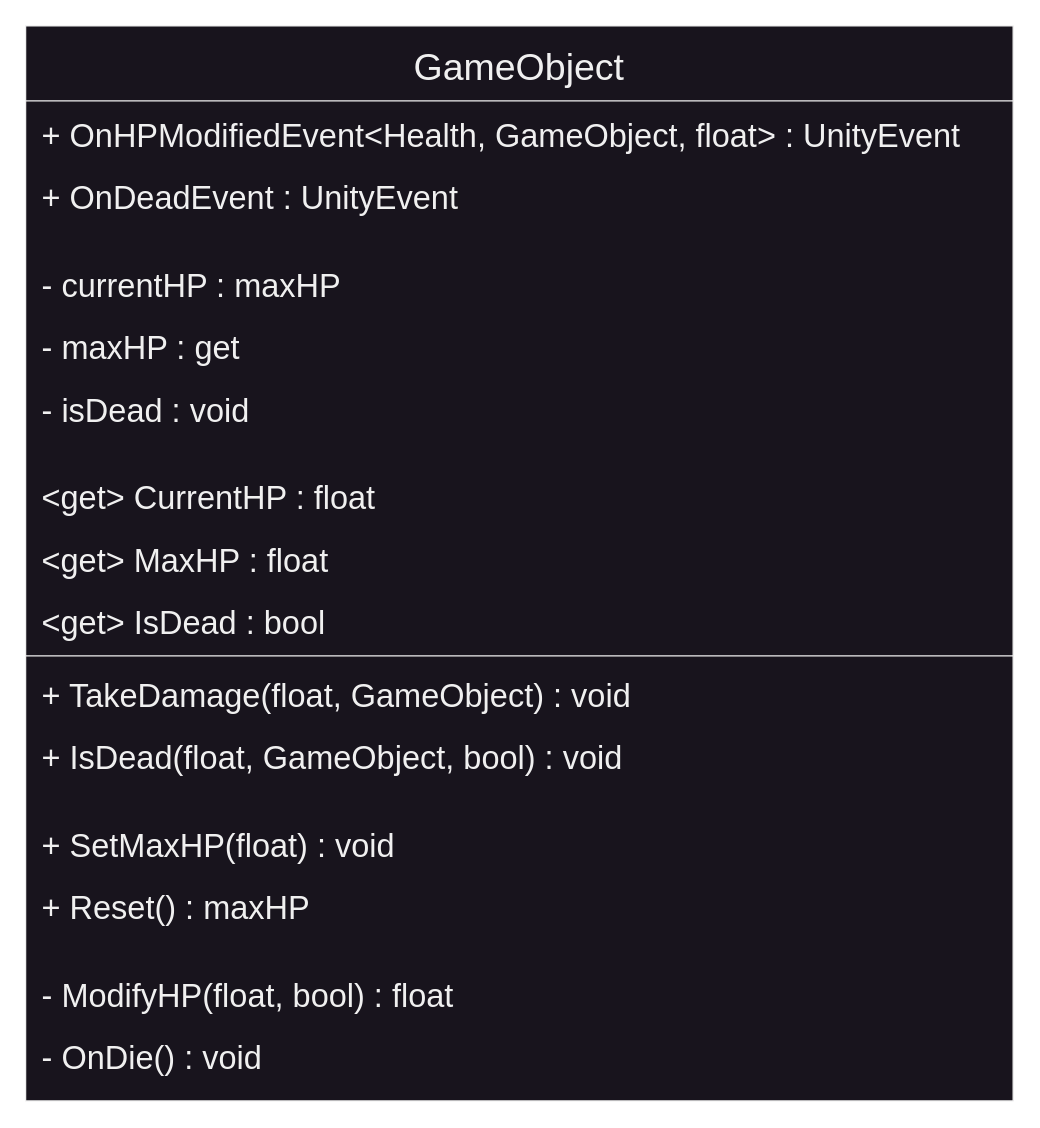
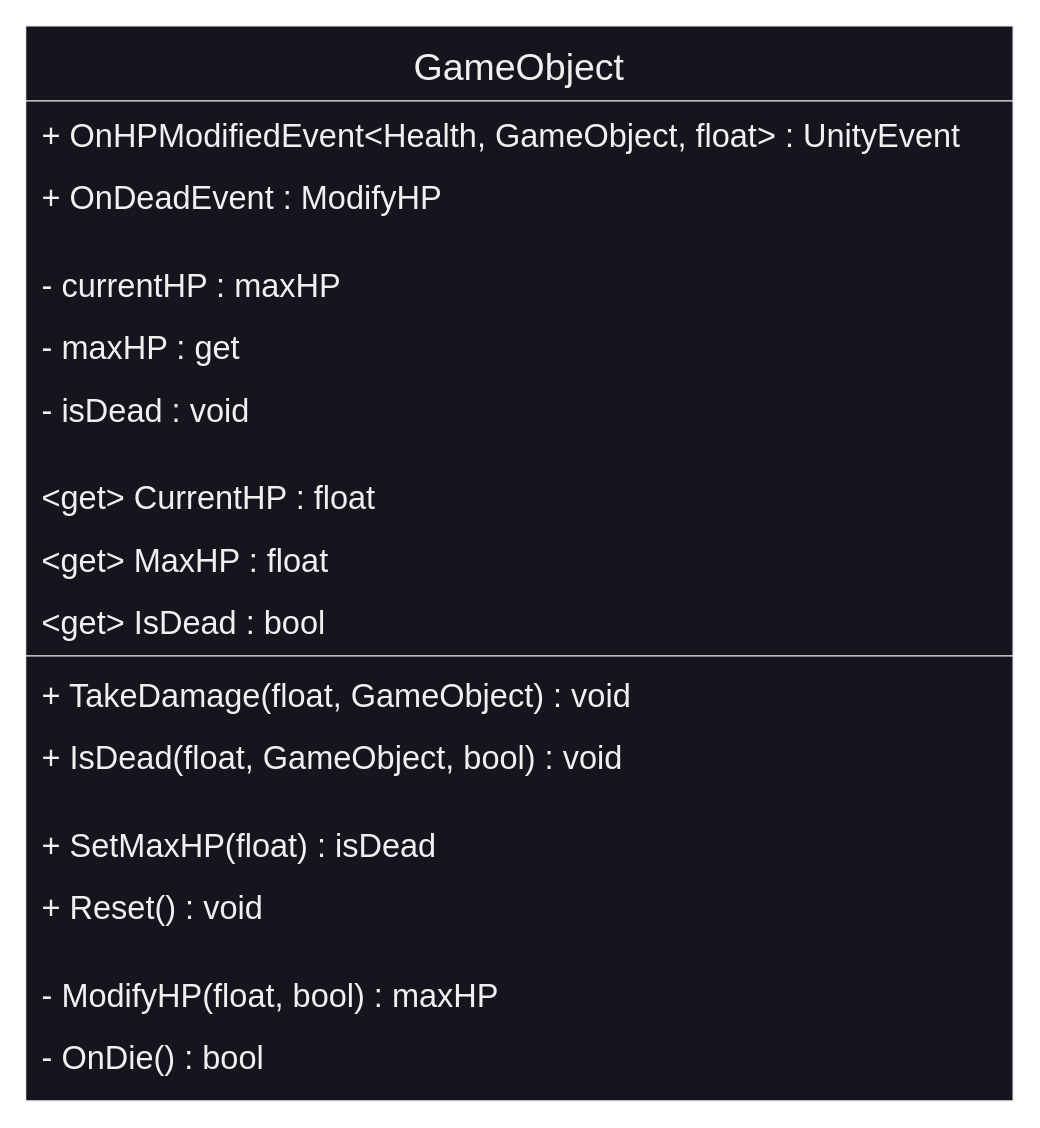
(248, 198) -> (230, 198)
(226, 845) -> (244, 845)
(170, 908) -> (157, 908)
(272, 995) -> (277, 995)
(153, 1058) -> (153, 1058)
